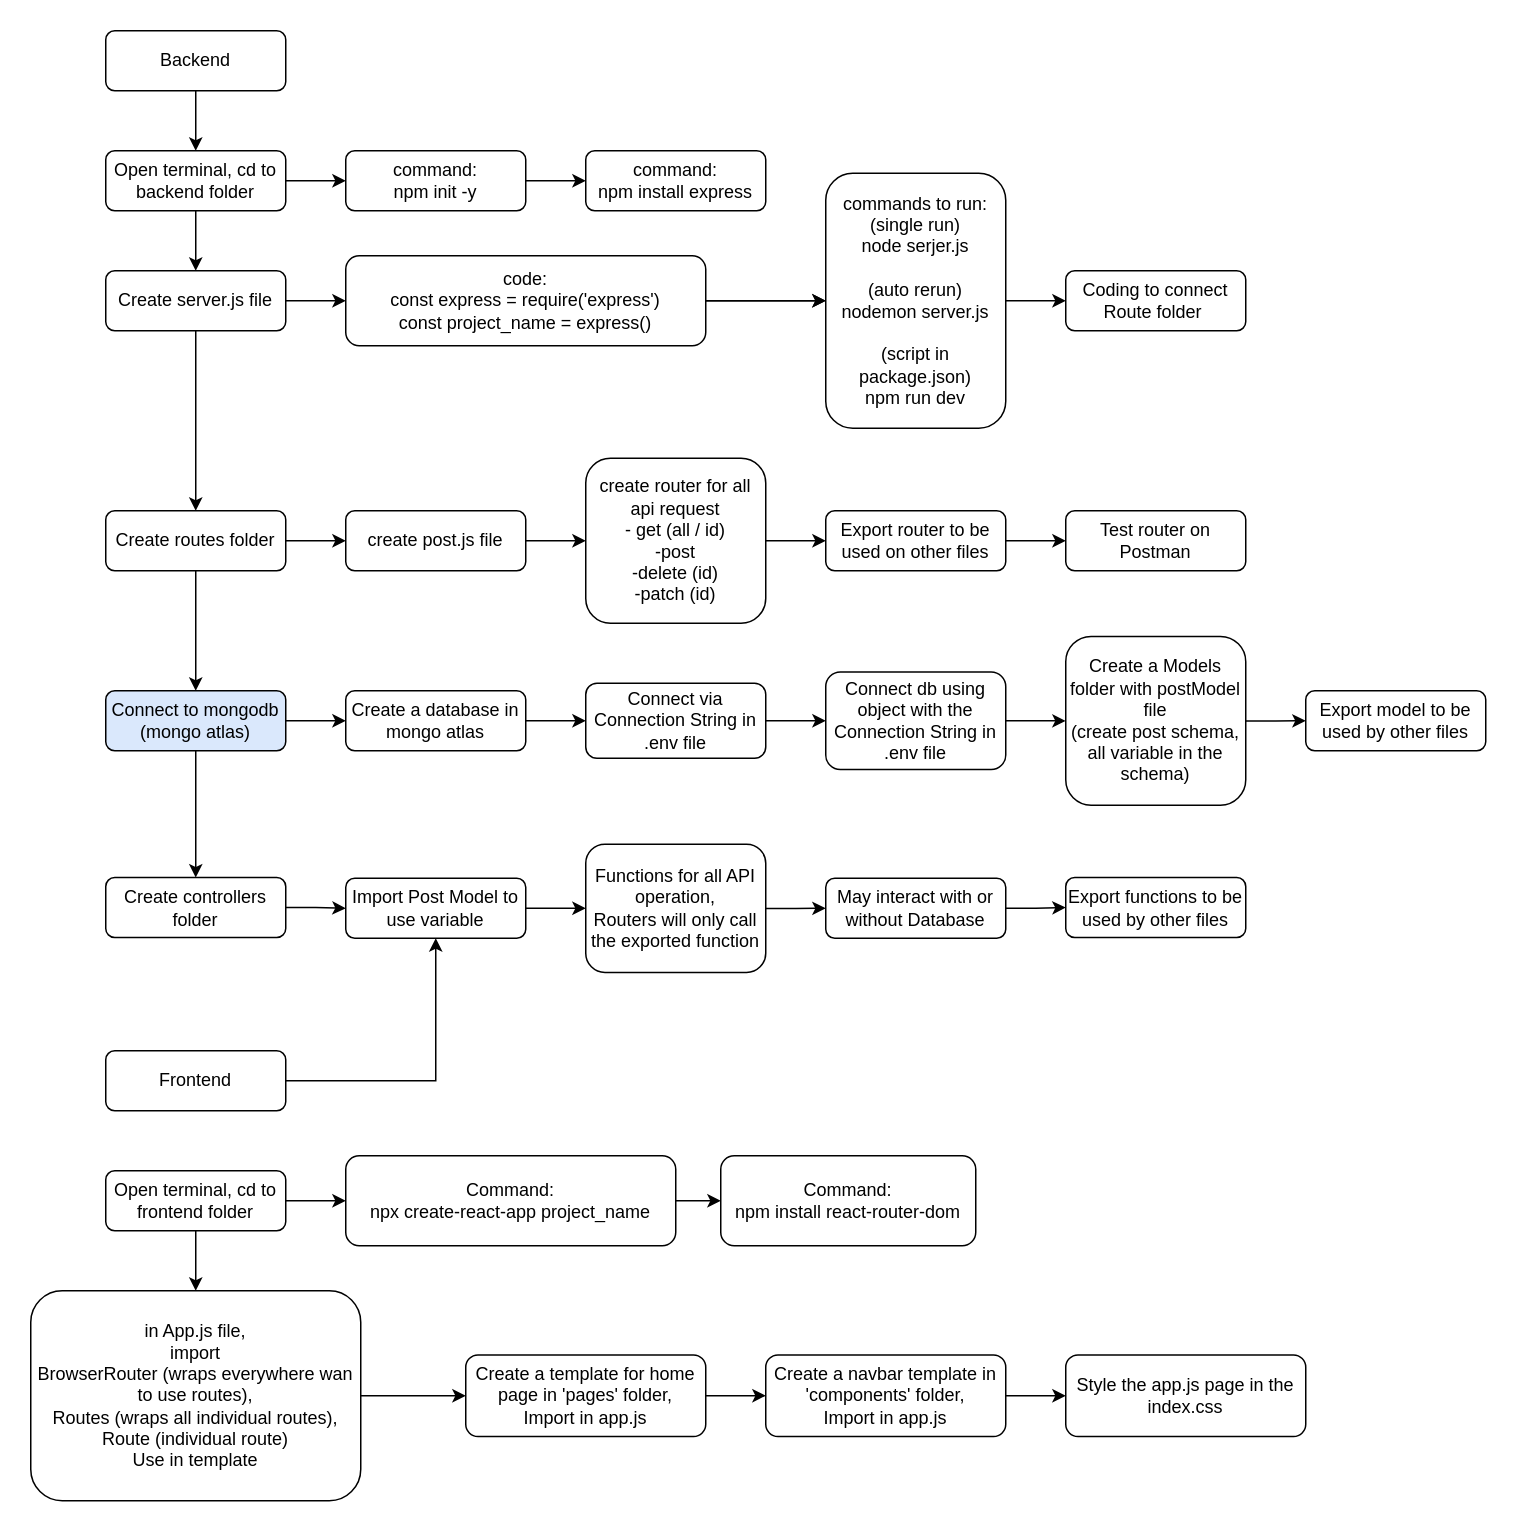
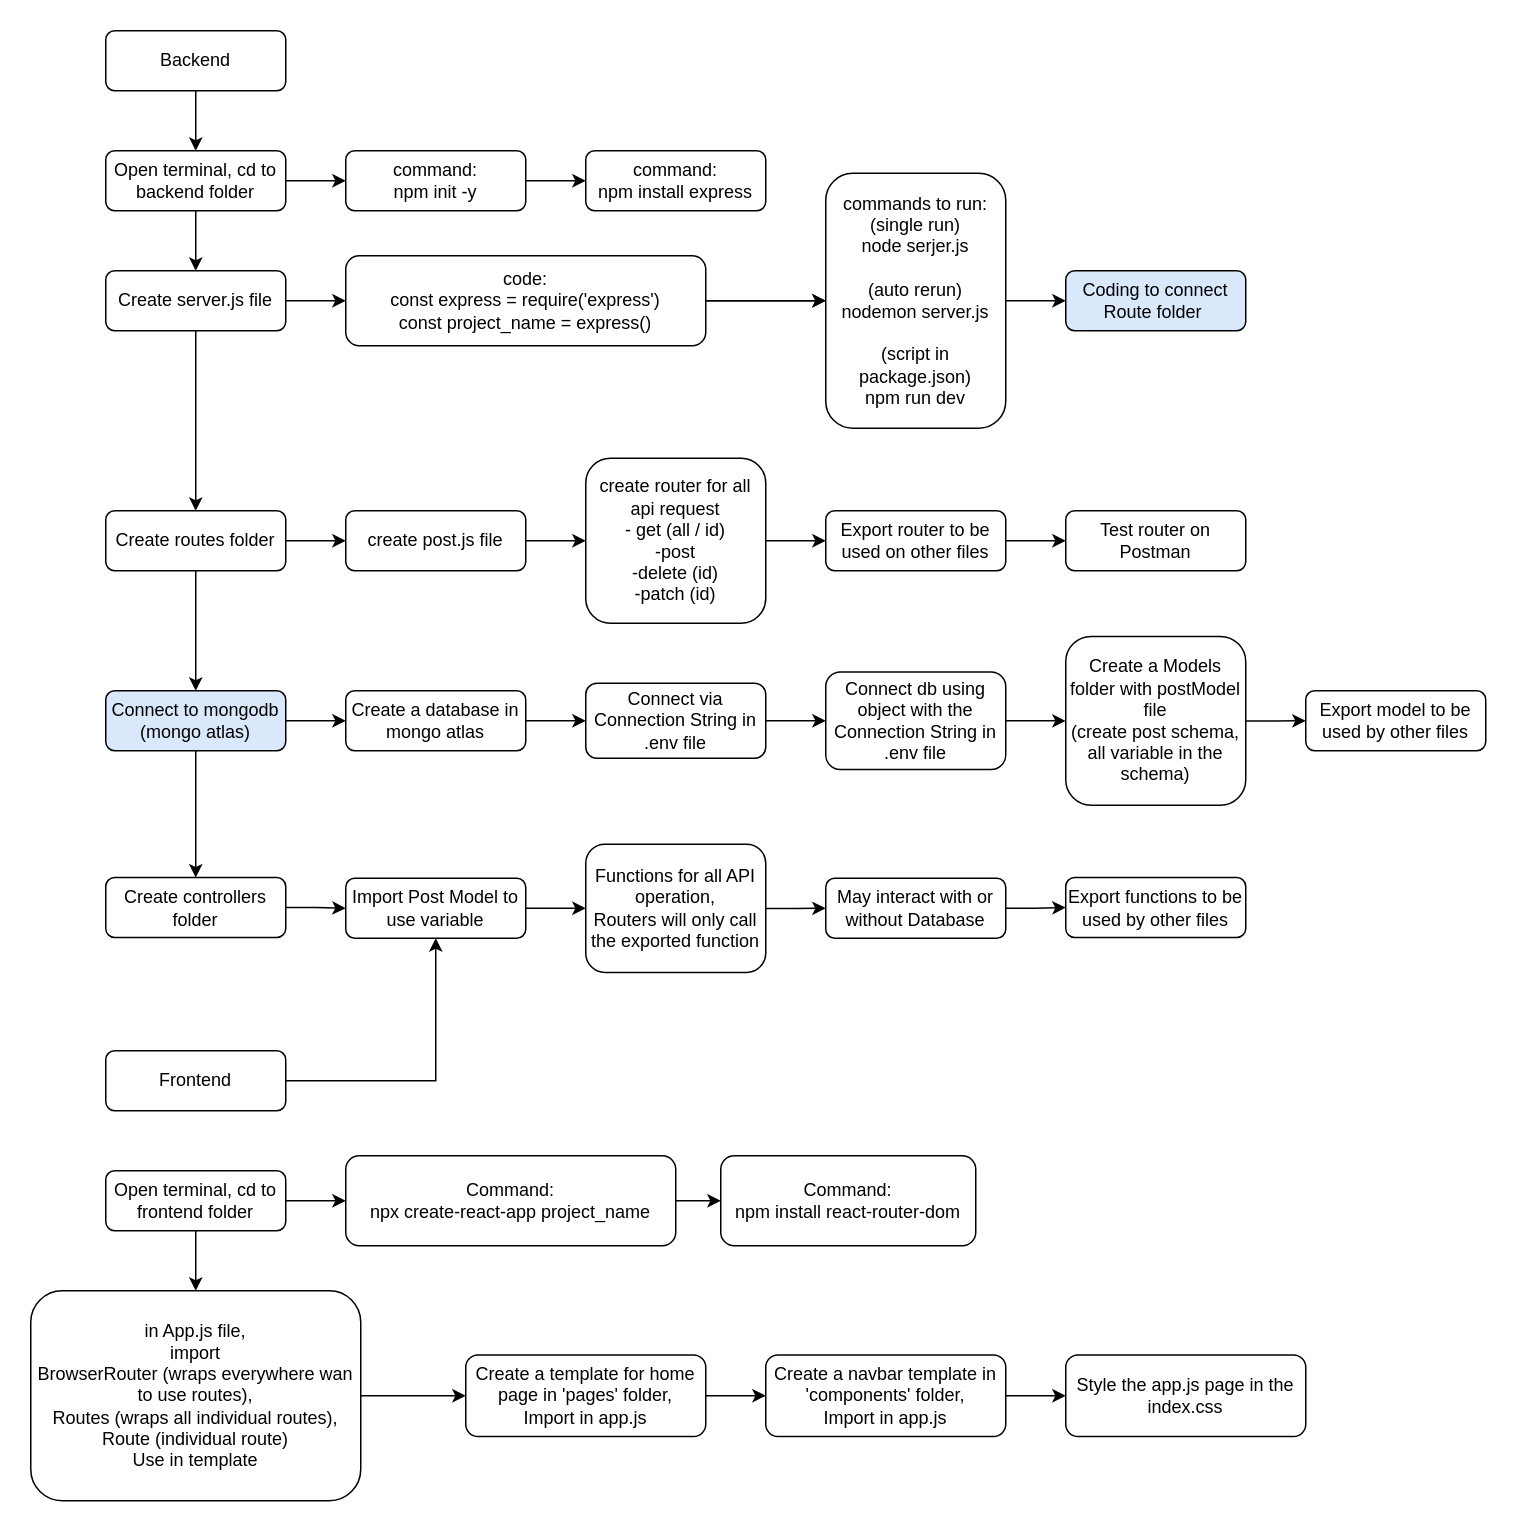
(1156, 301) -> (1156, 301)
